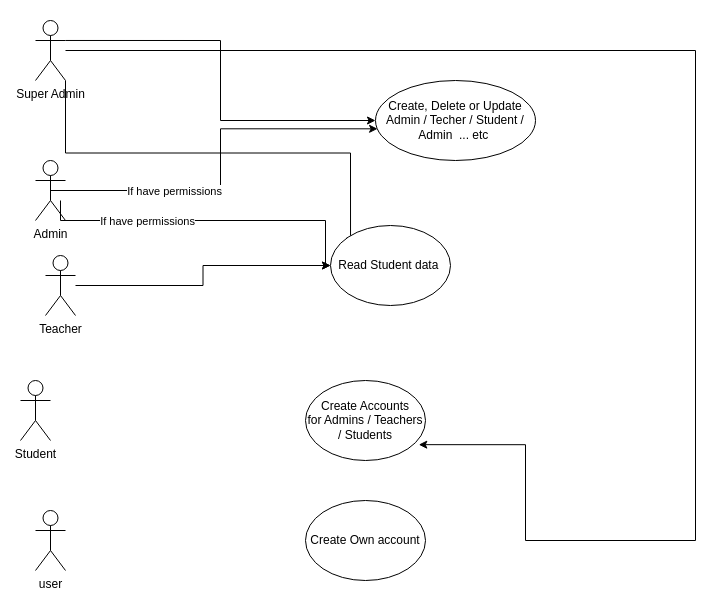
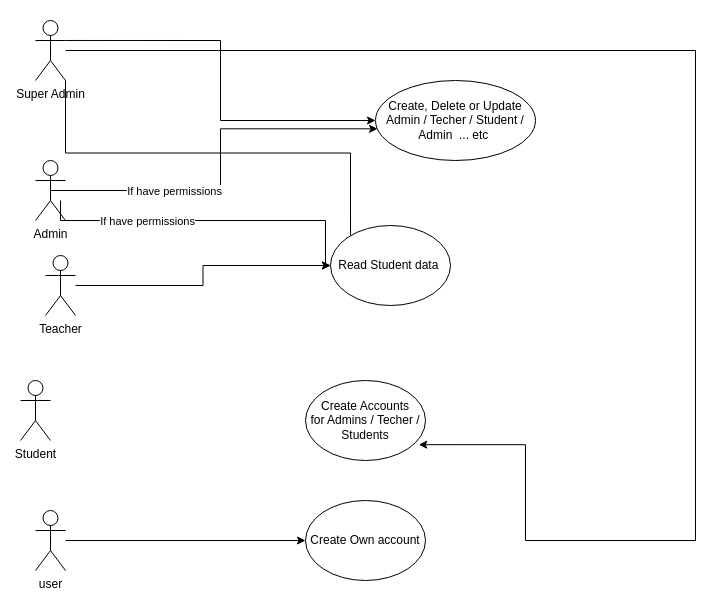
(366, 421) -> (366, 421)
none -> (182, 541)
